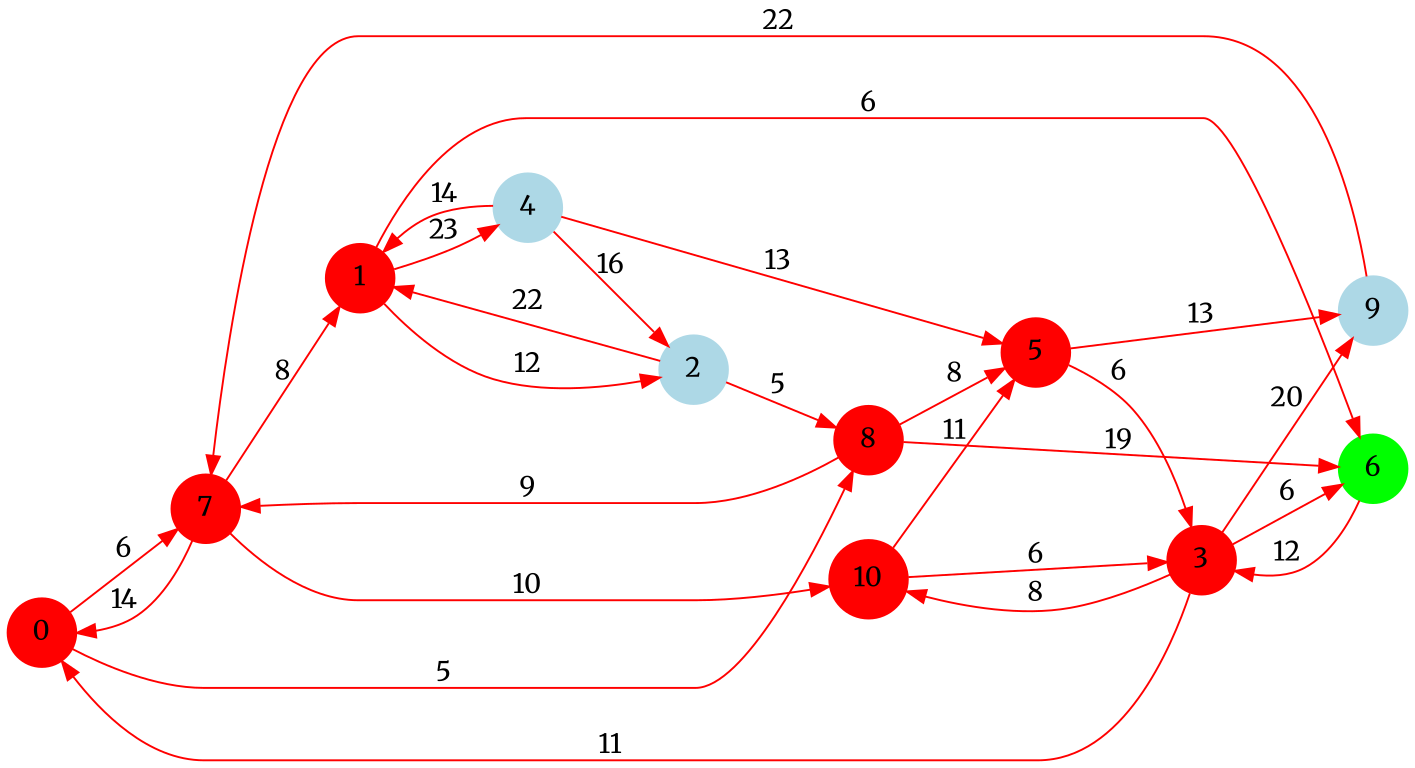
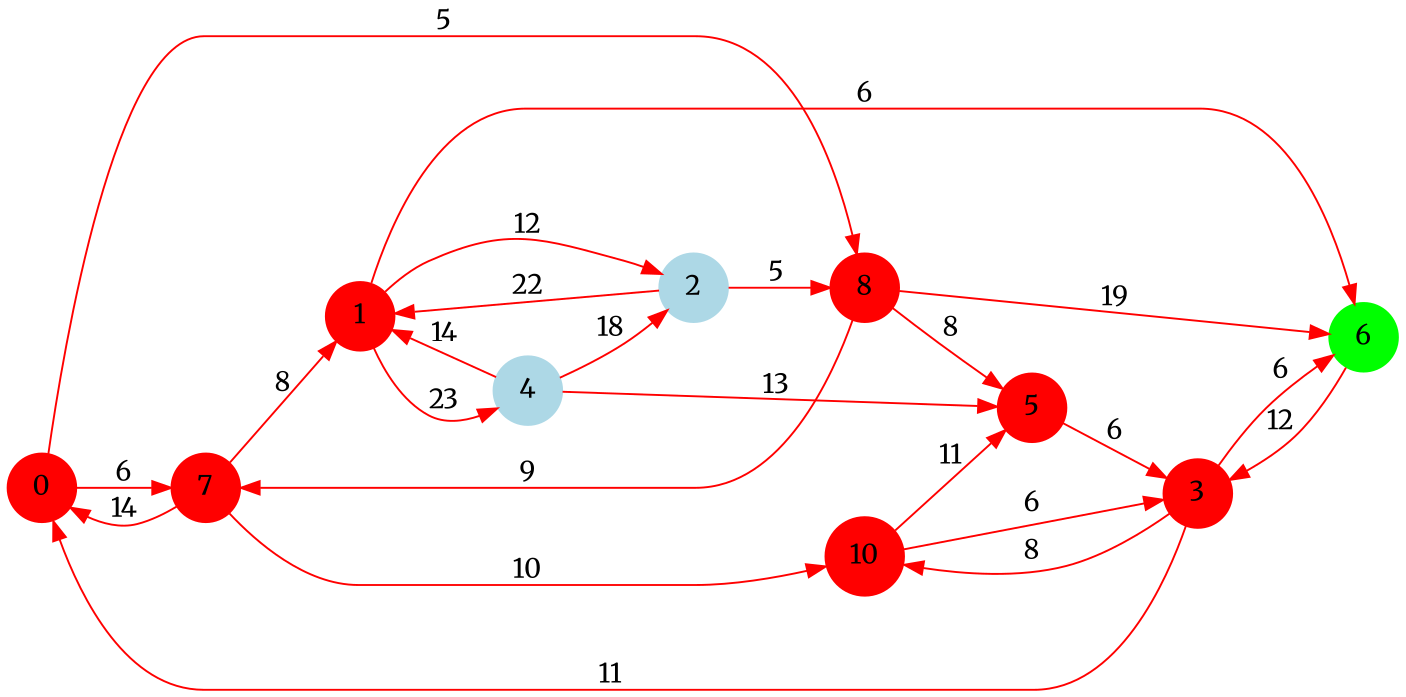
(611, 266) -> (611, 329)
(1373, 311) -> none
